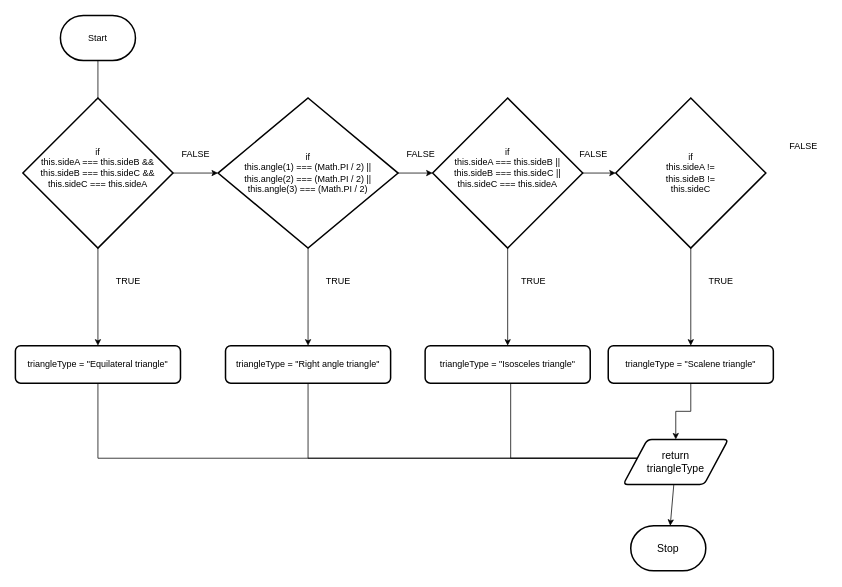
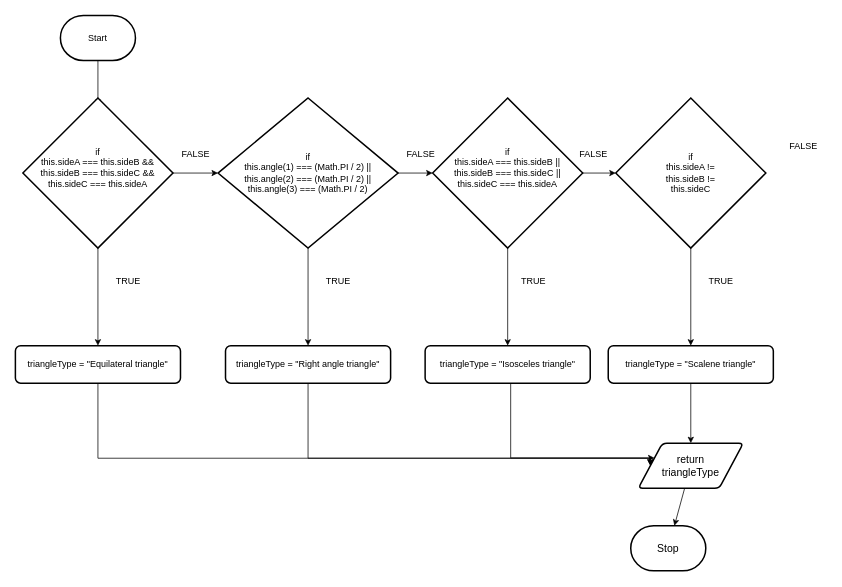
(675, 462) -> (690, 465)
